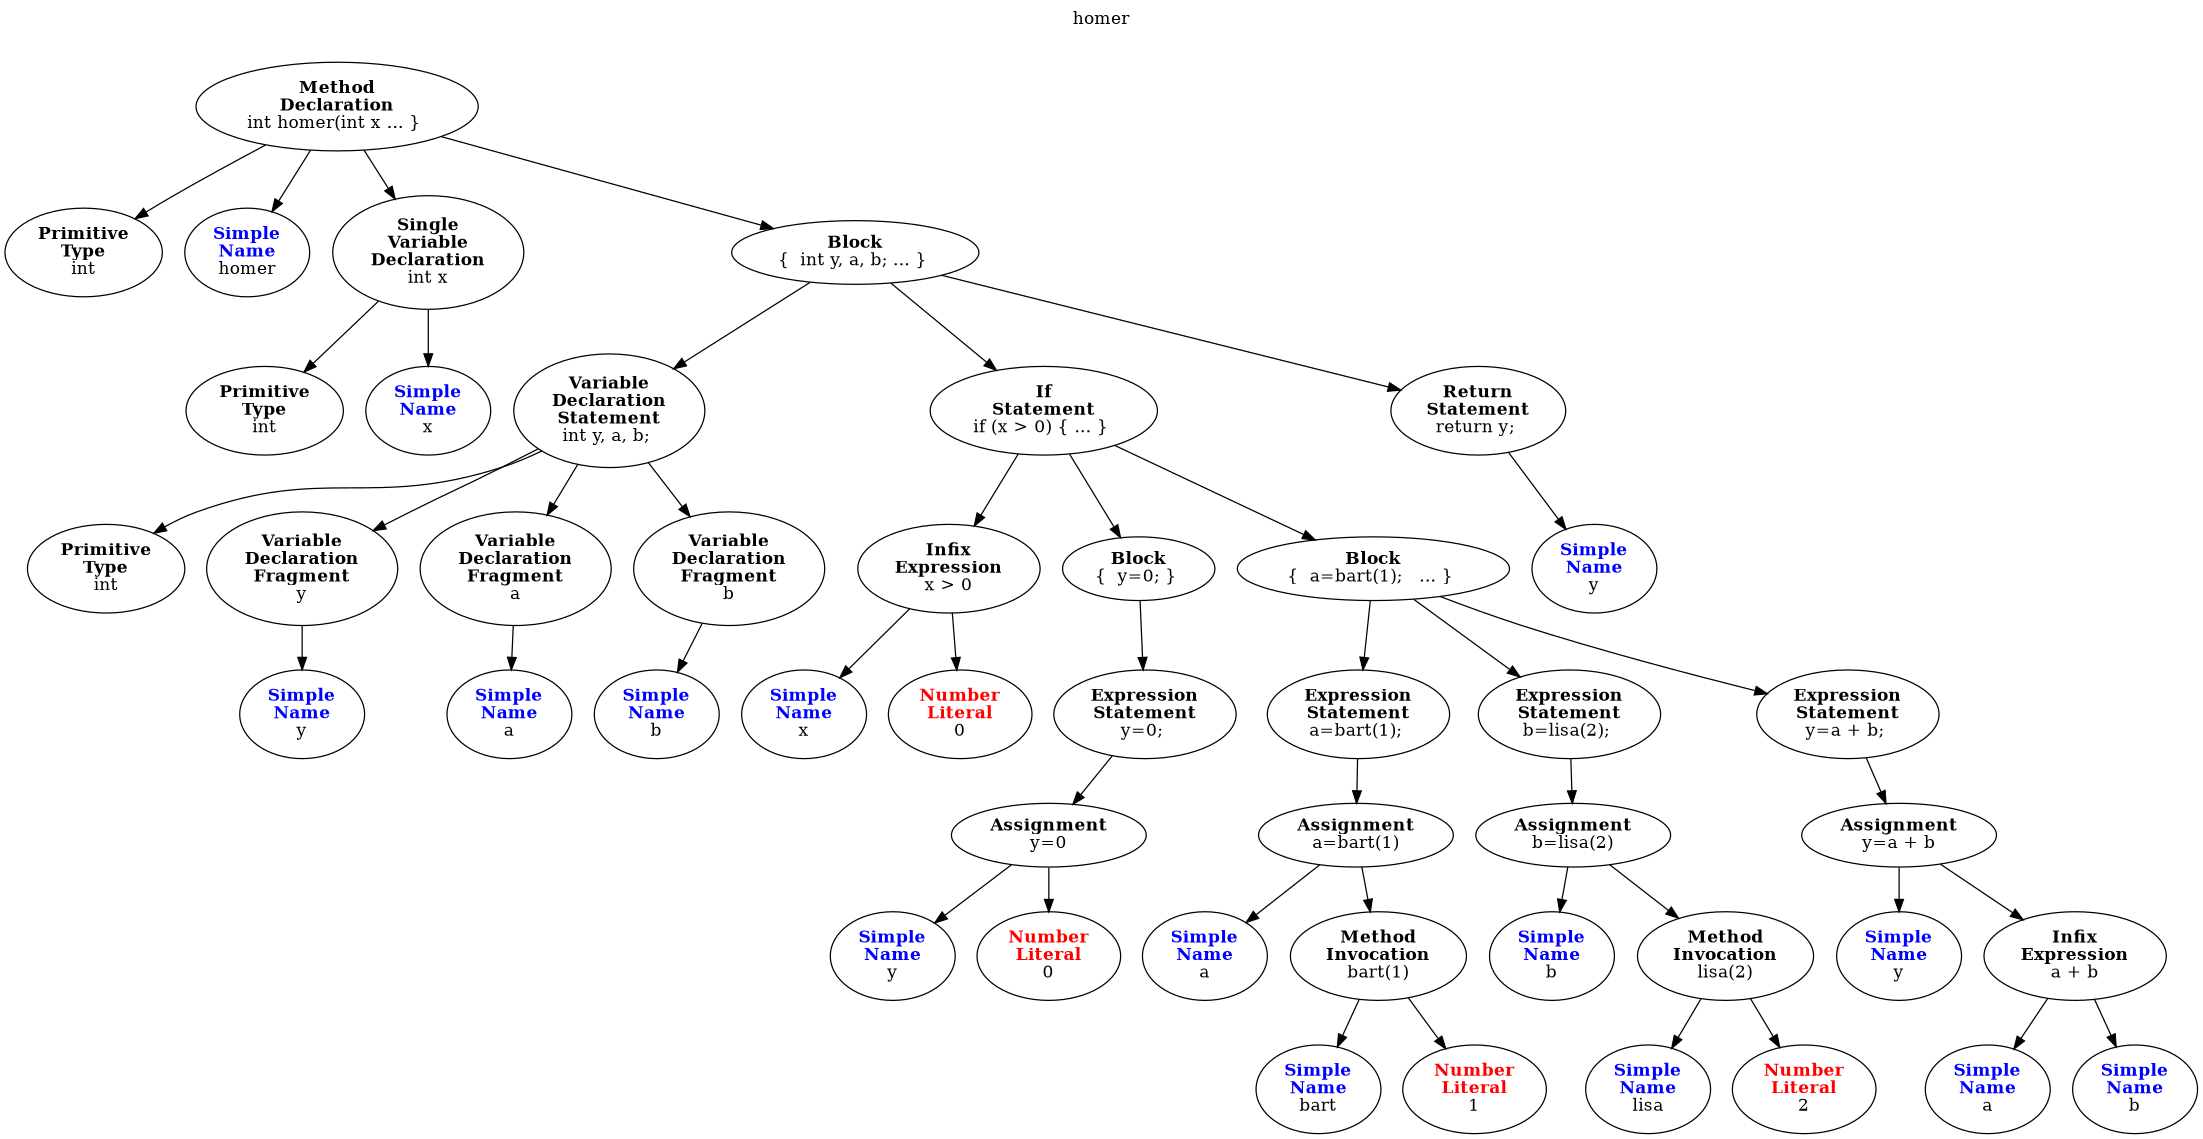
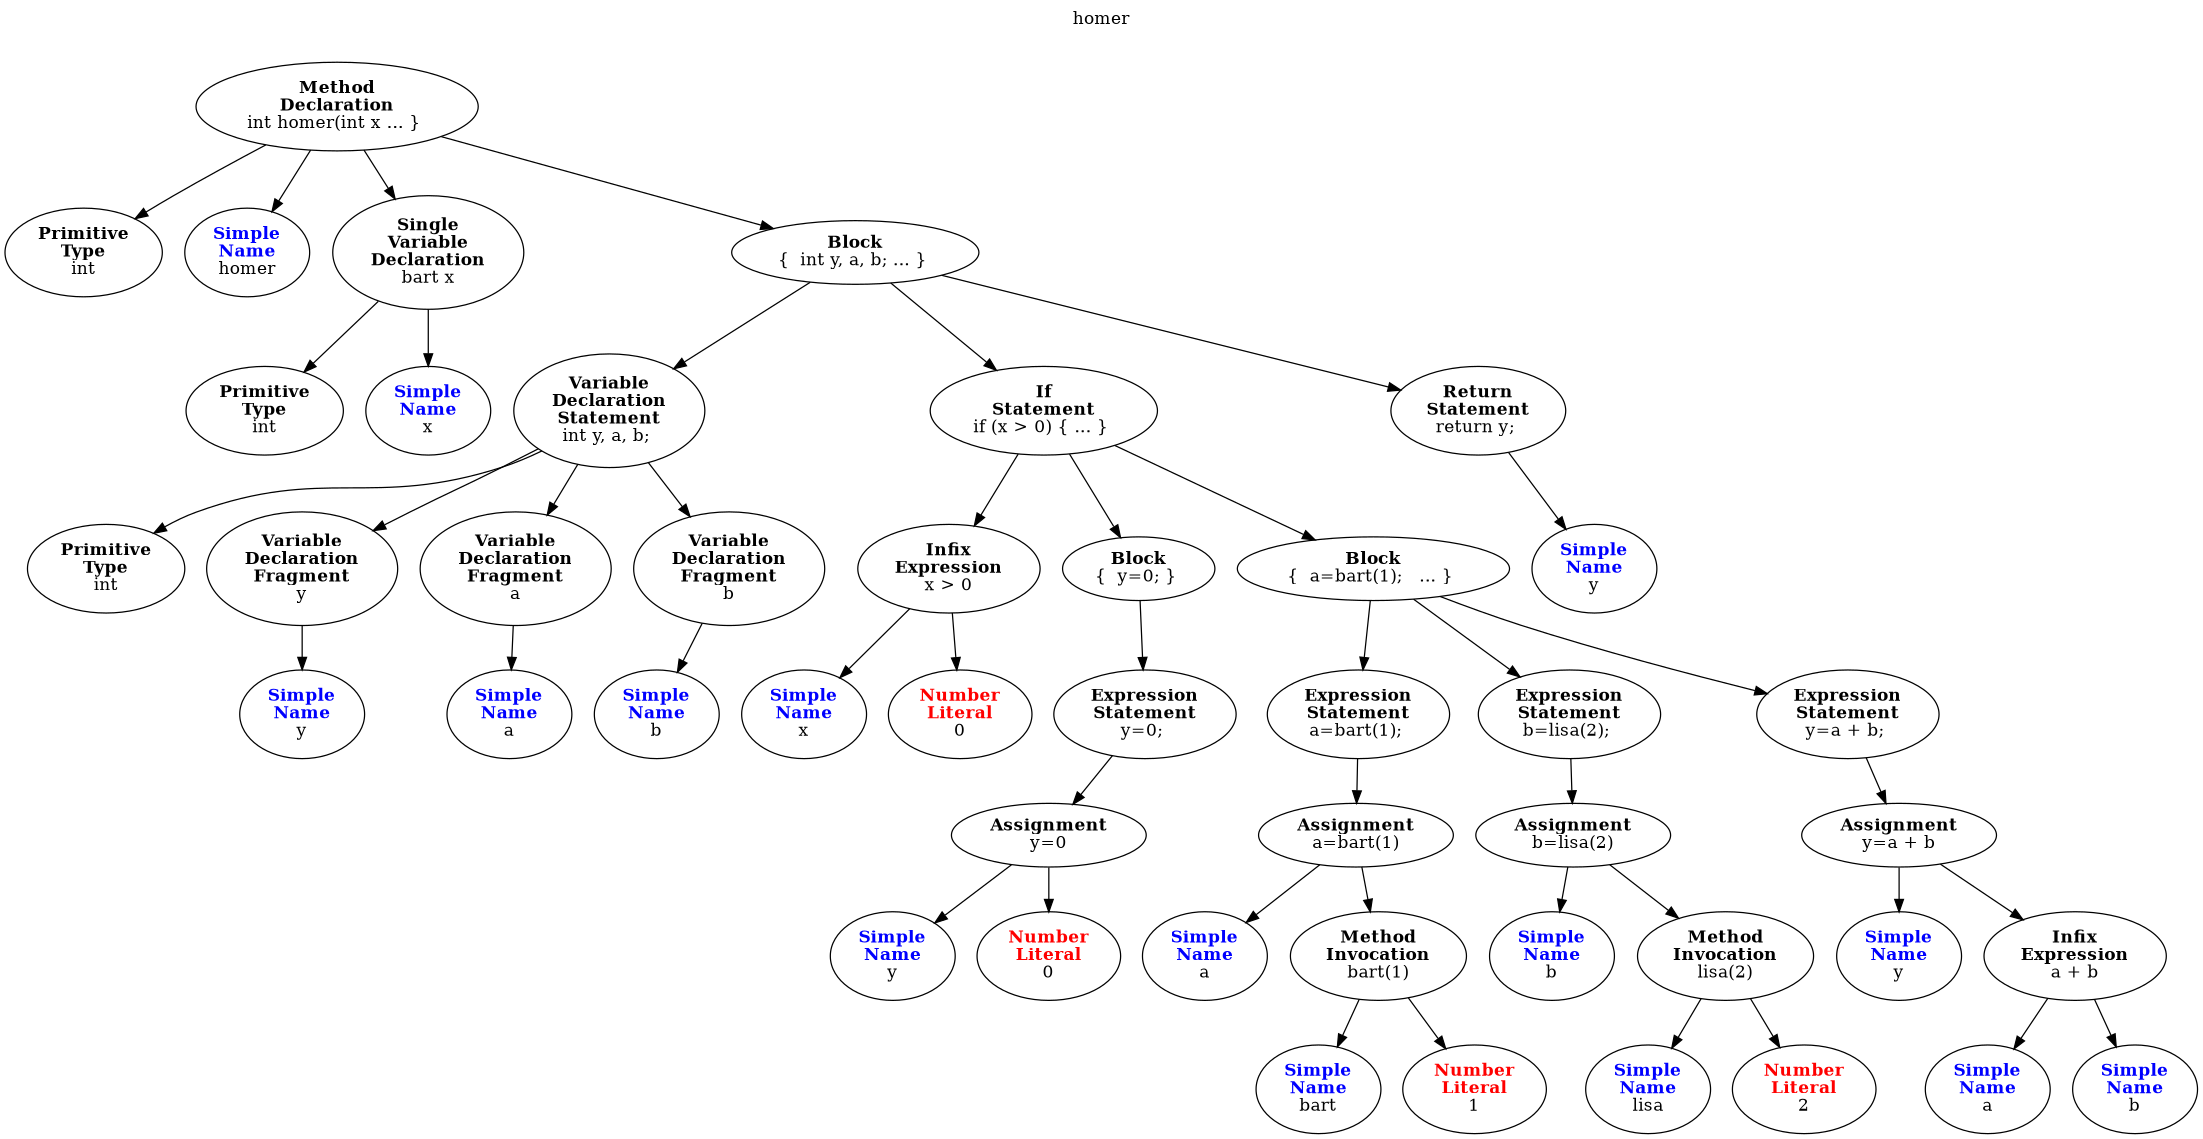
(428, 277) -> (428, 277)
